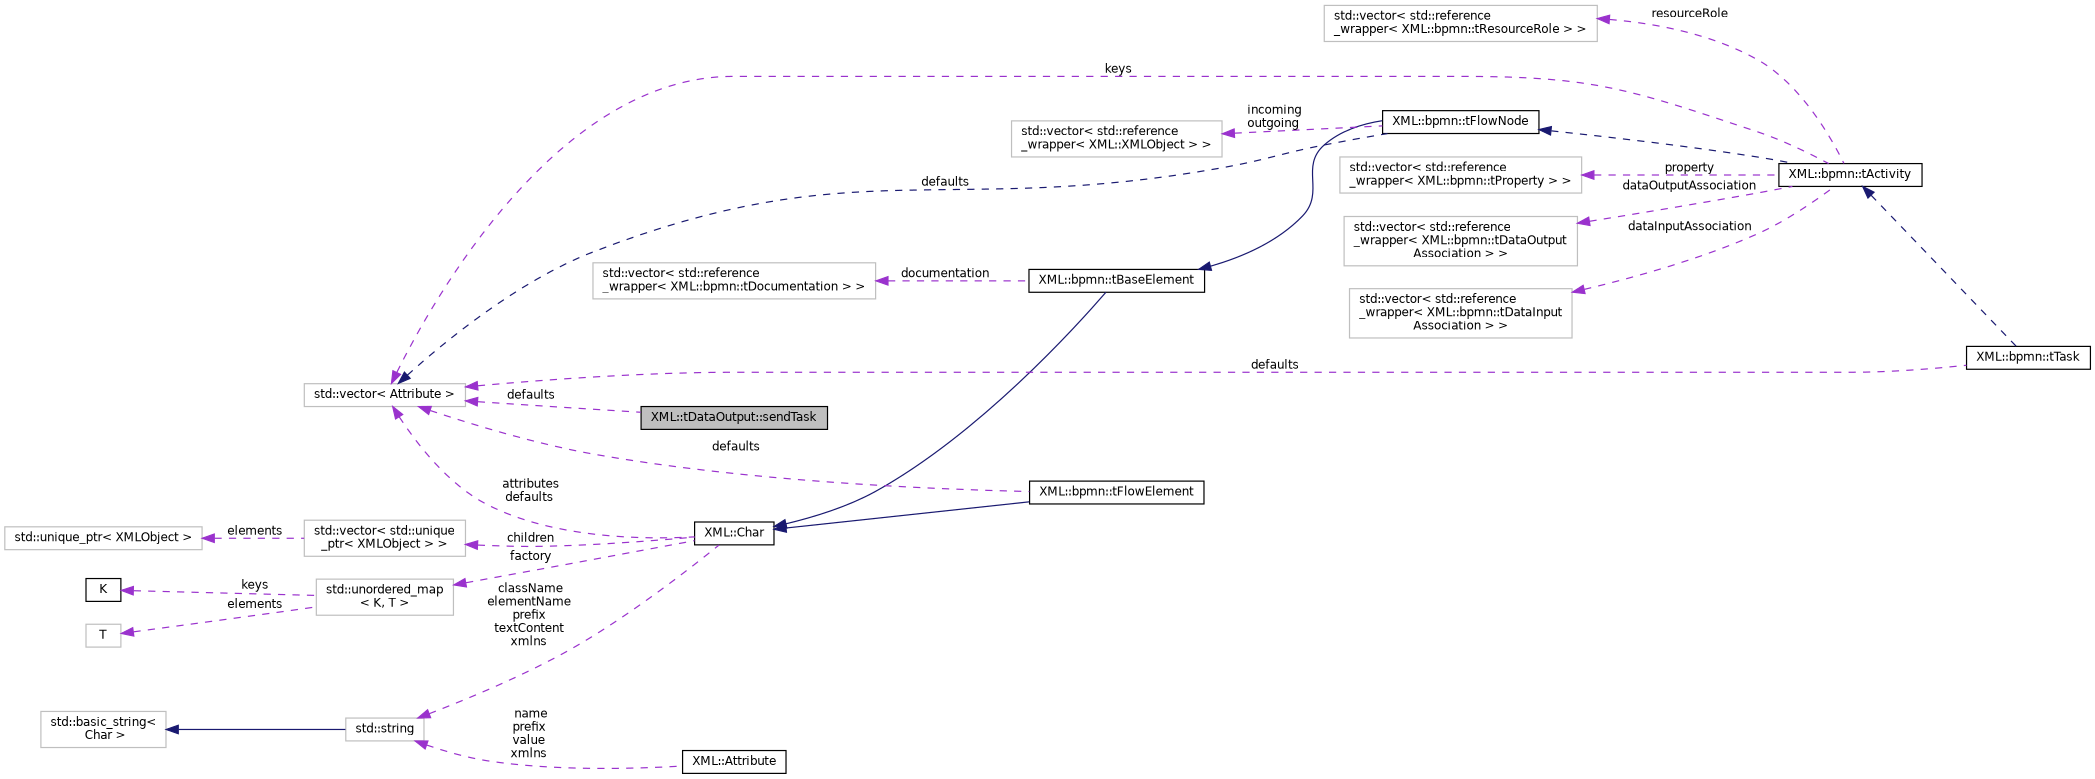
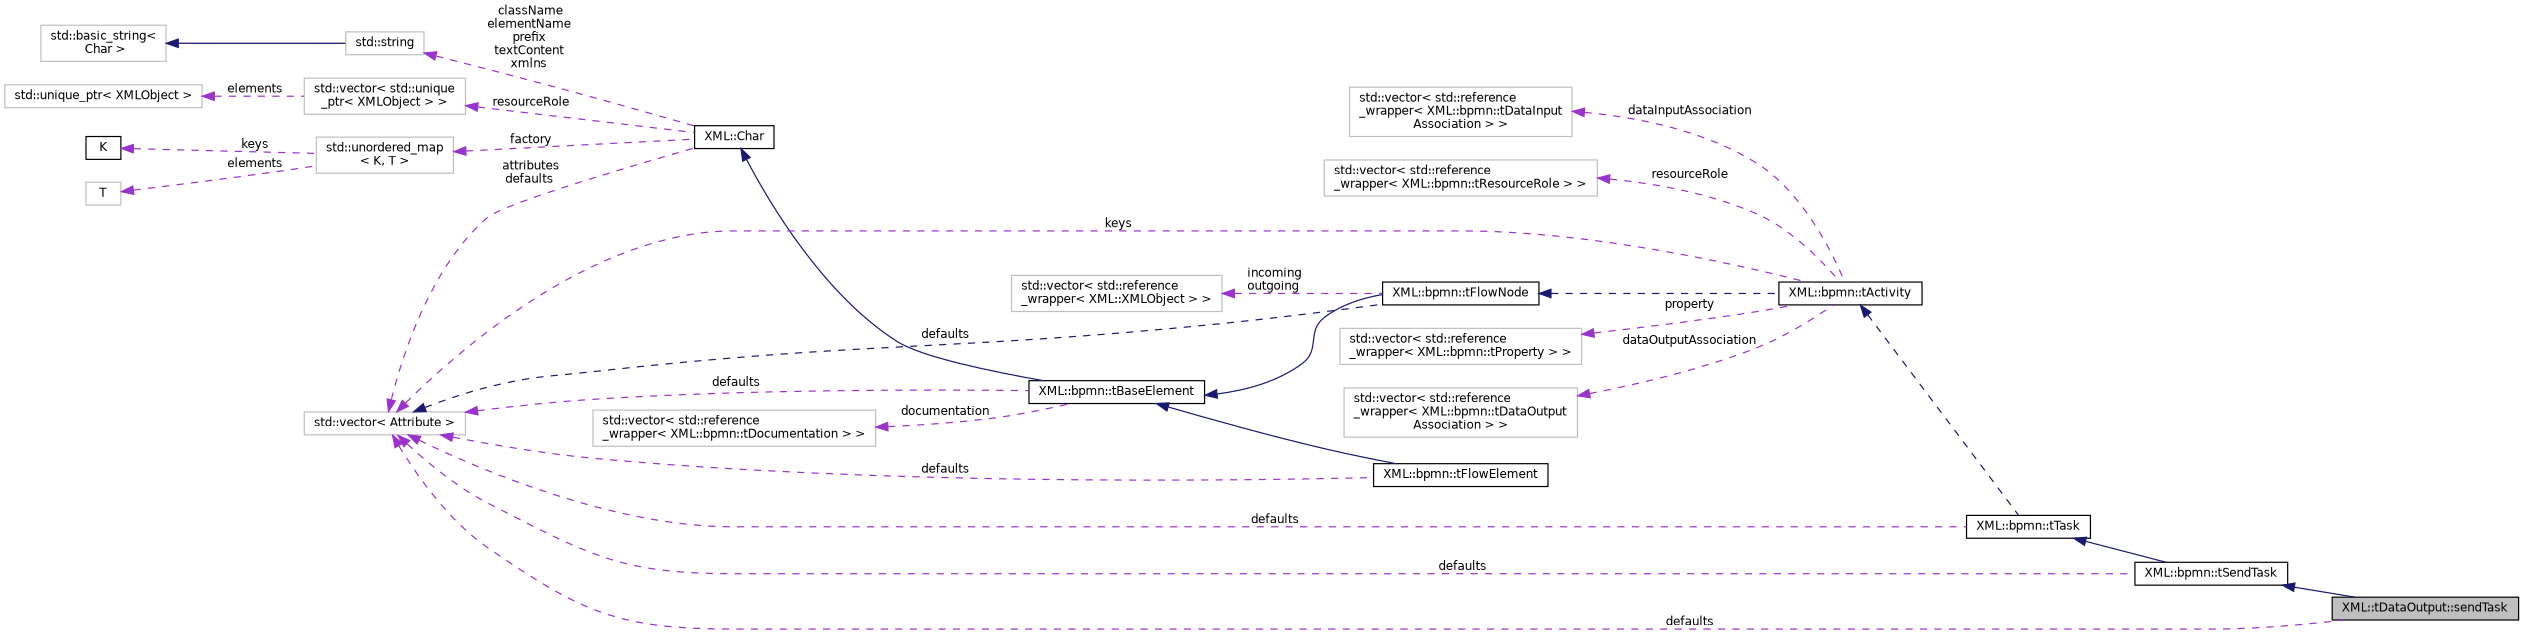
none -> (753, 392)
(908, 515) -> (1281, 438)
(529, 539) -> (529, 103)
none -> (2211, 574)
(734, 762) -> none
